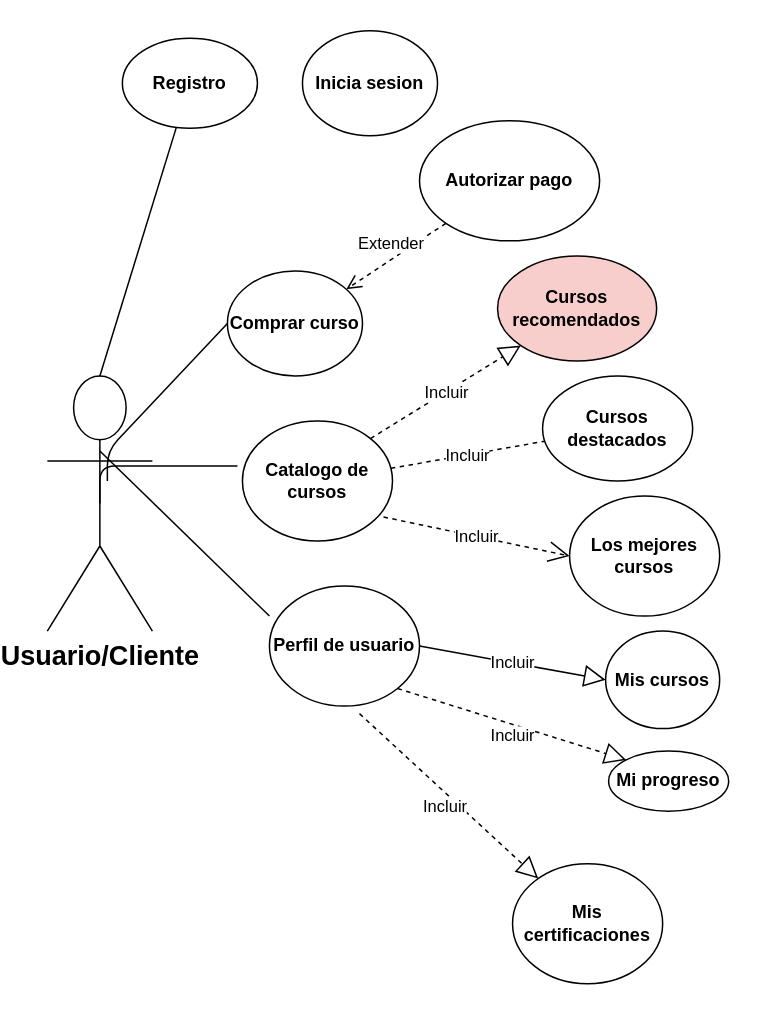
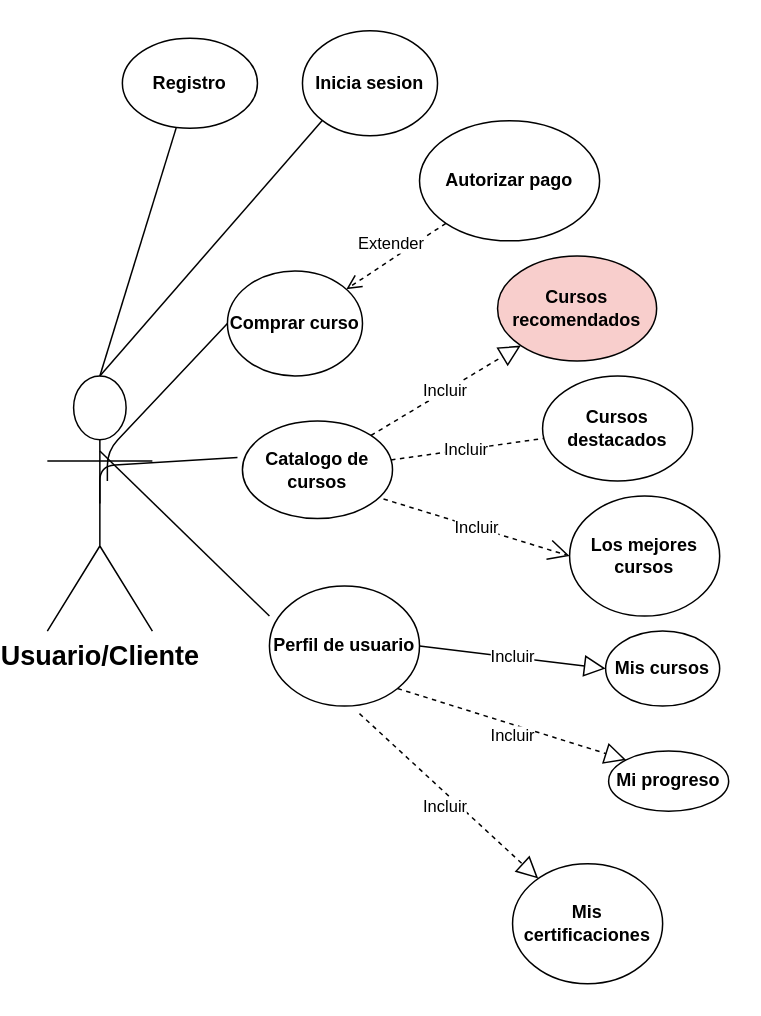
none -> (212, 247)
(317, 481) -> (317, 470)
(662, 680) -> (662, 668)
